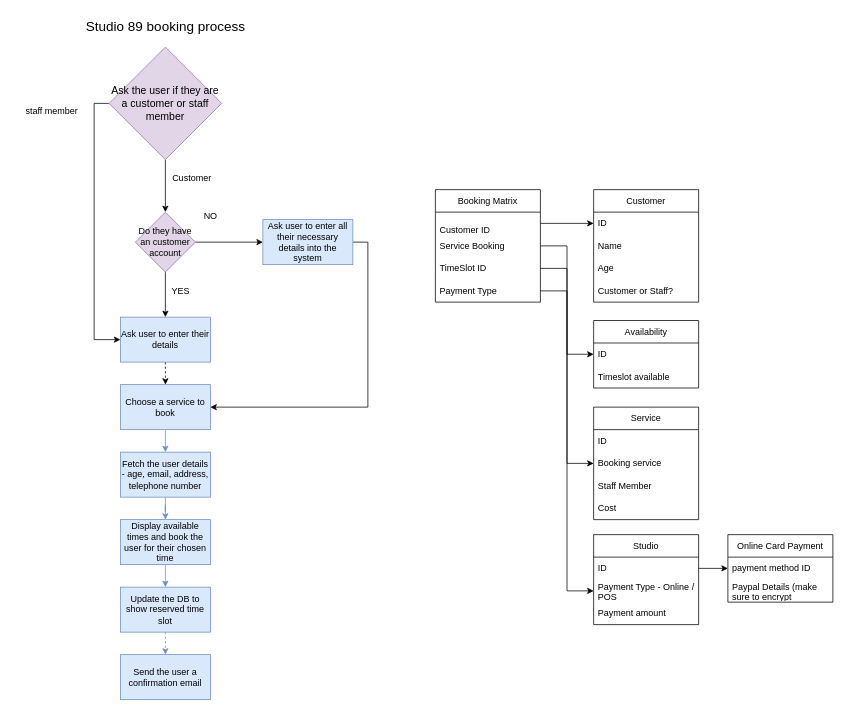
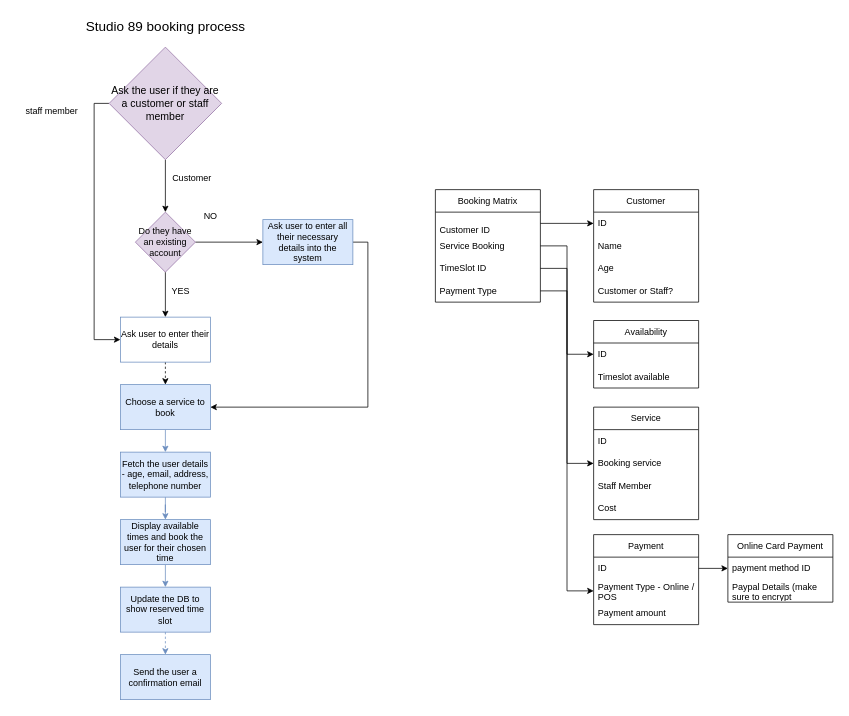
(165, 242) -> (165, 242)
(165, 339) -> (165, 339)
(646, 546) -> (646, 546)
